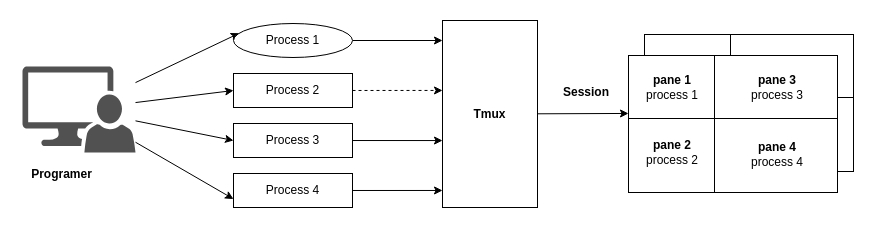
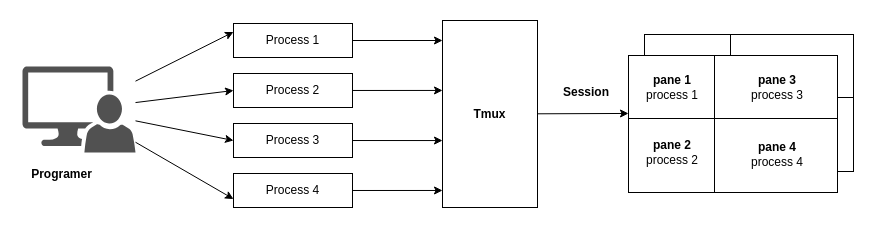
(293, 41) -> (293, 41)
(395, 90) -> (395, 90)
